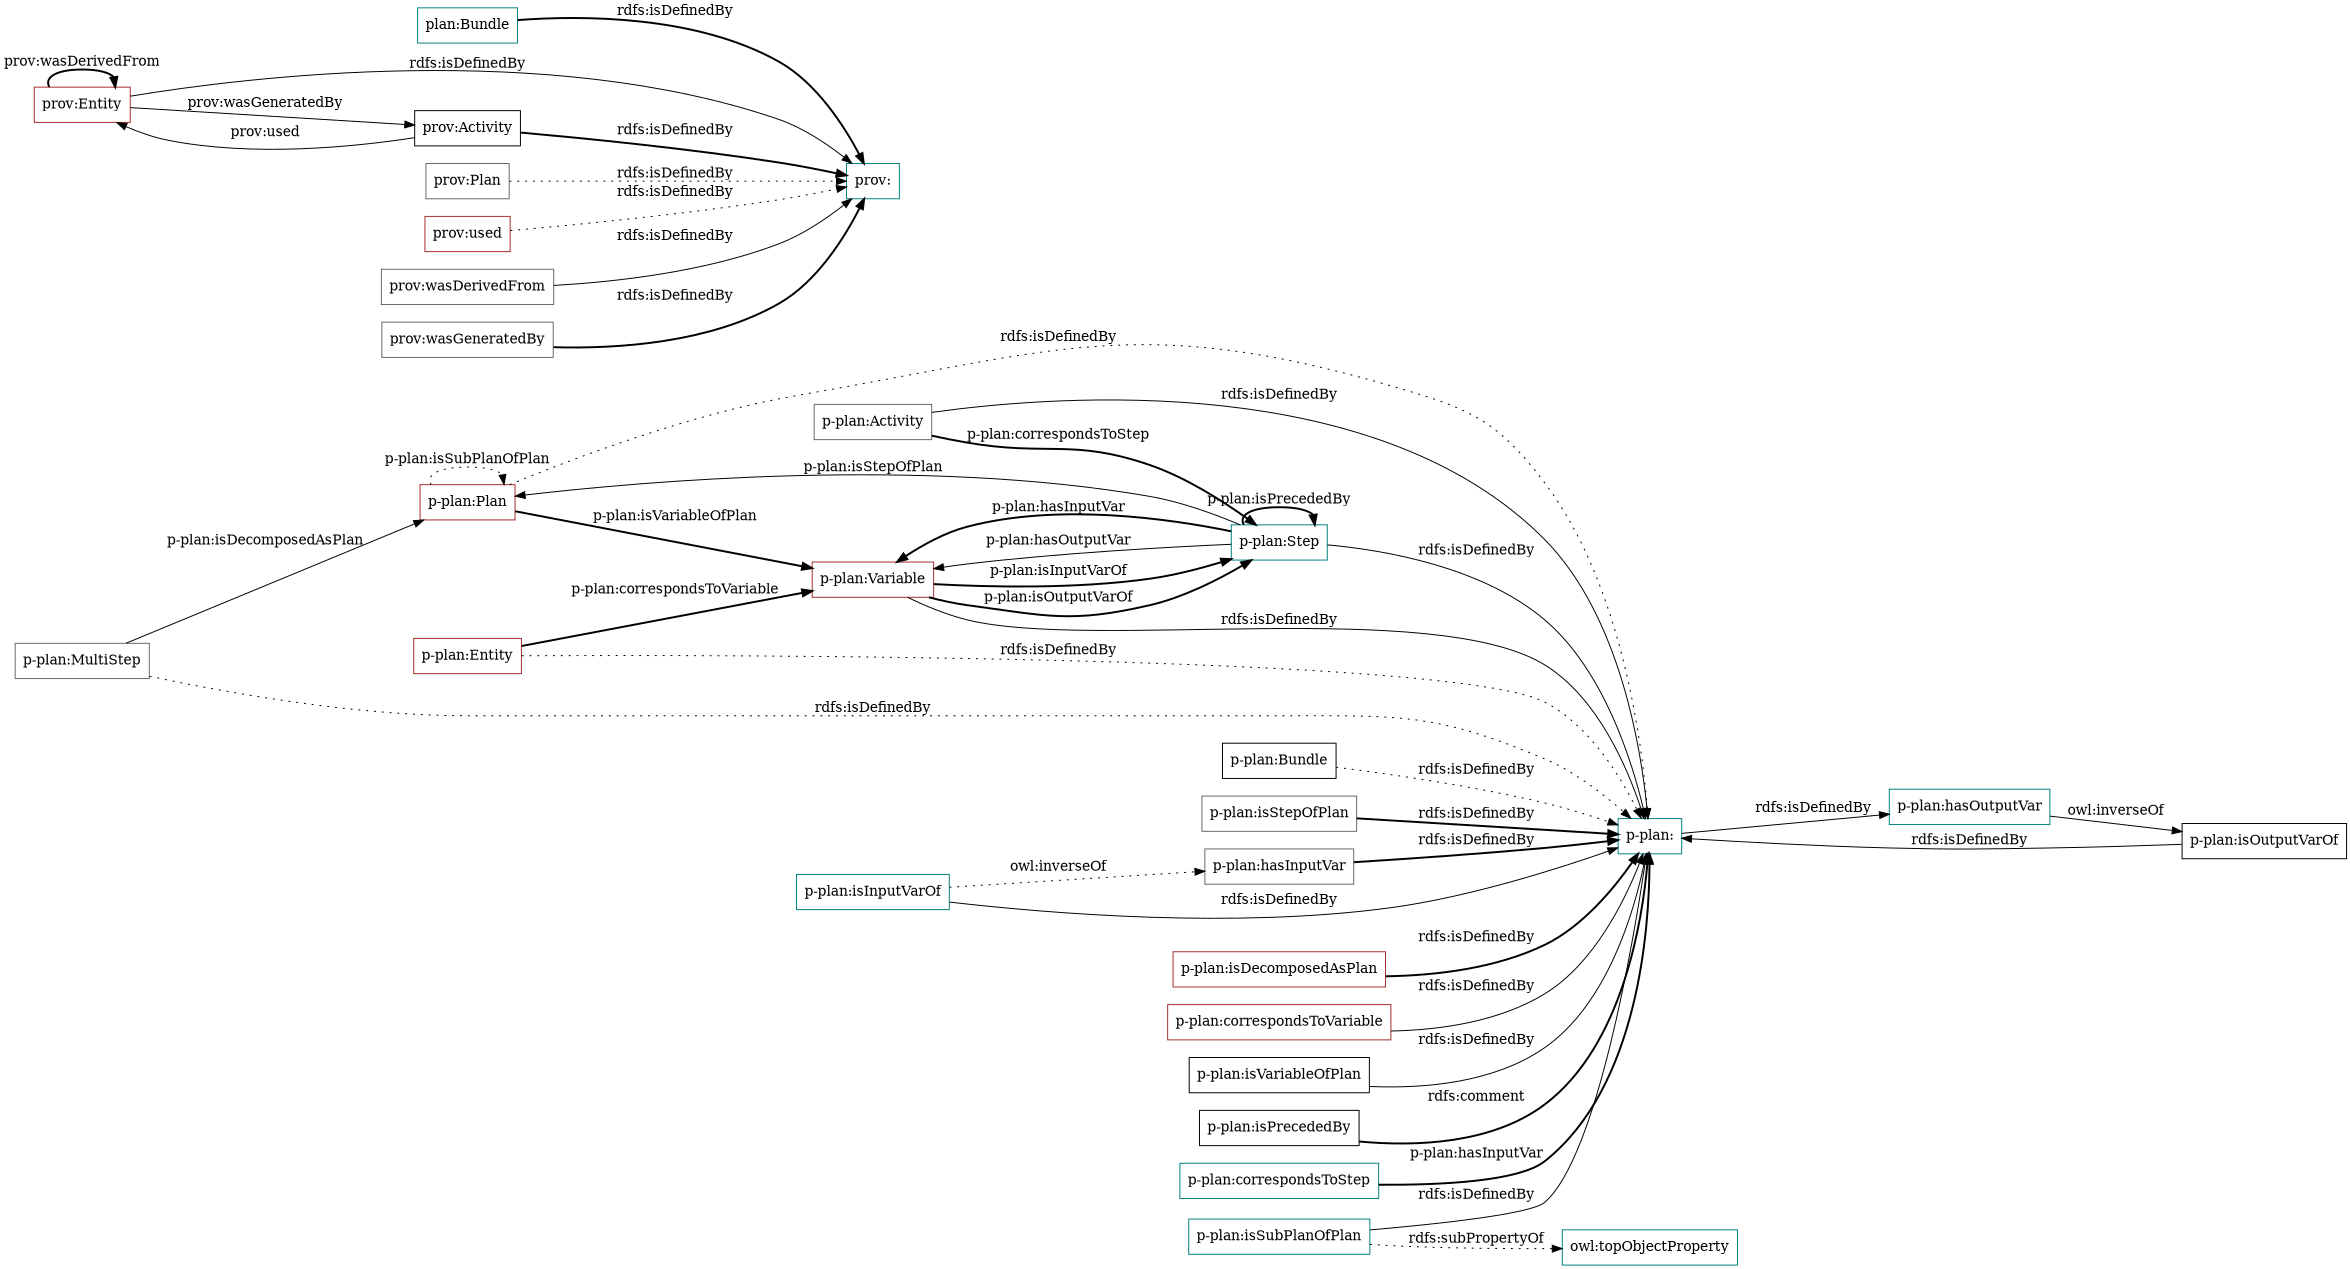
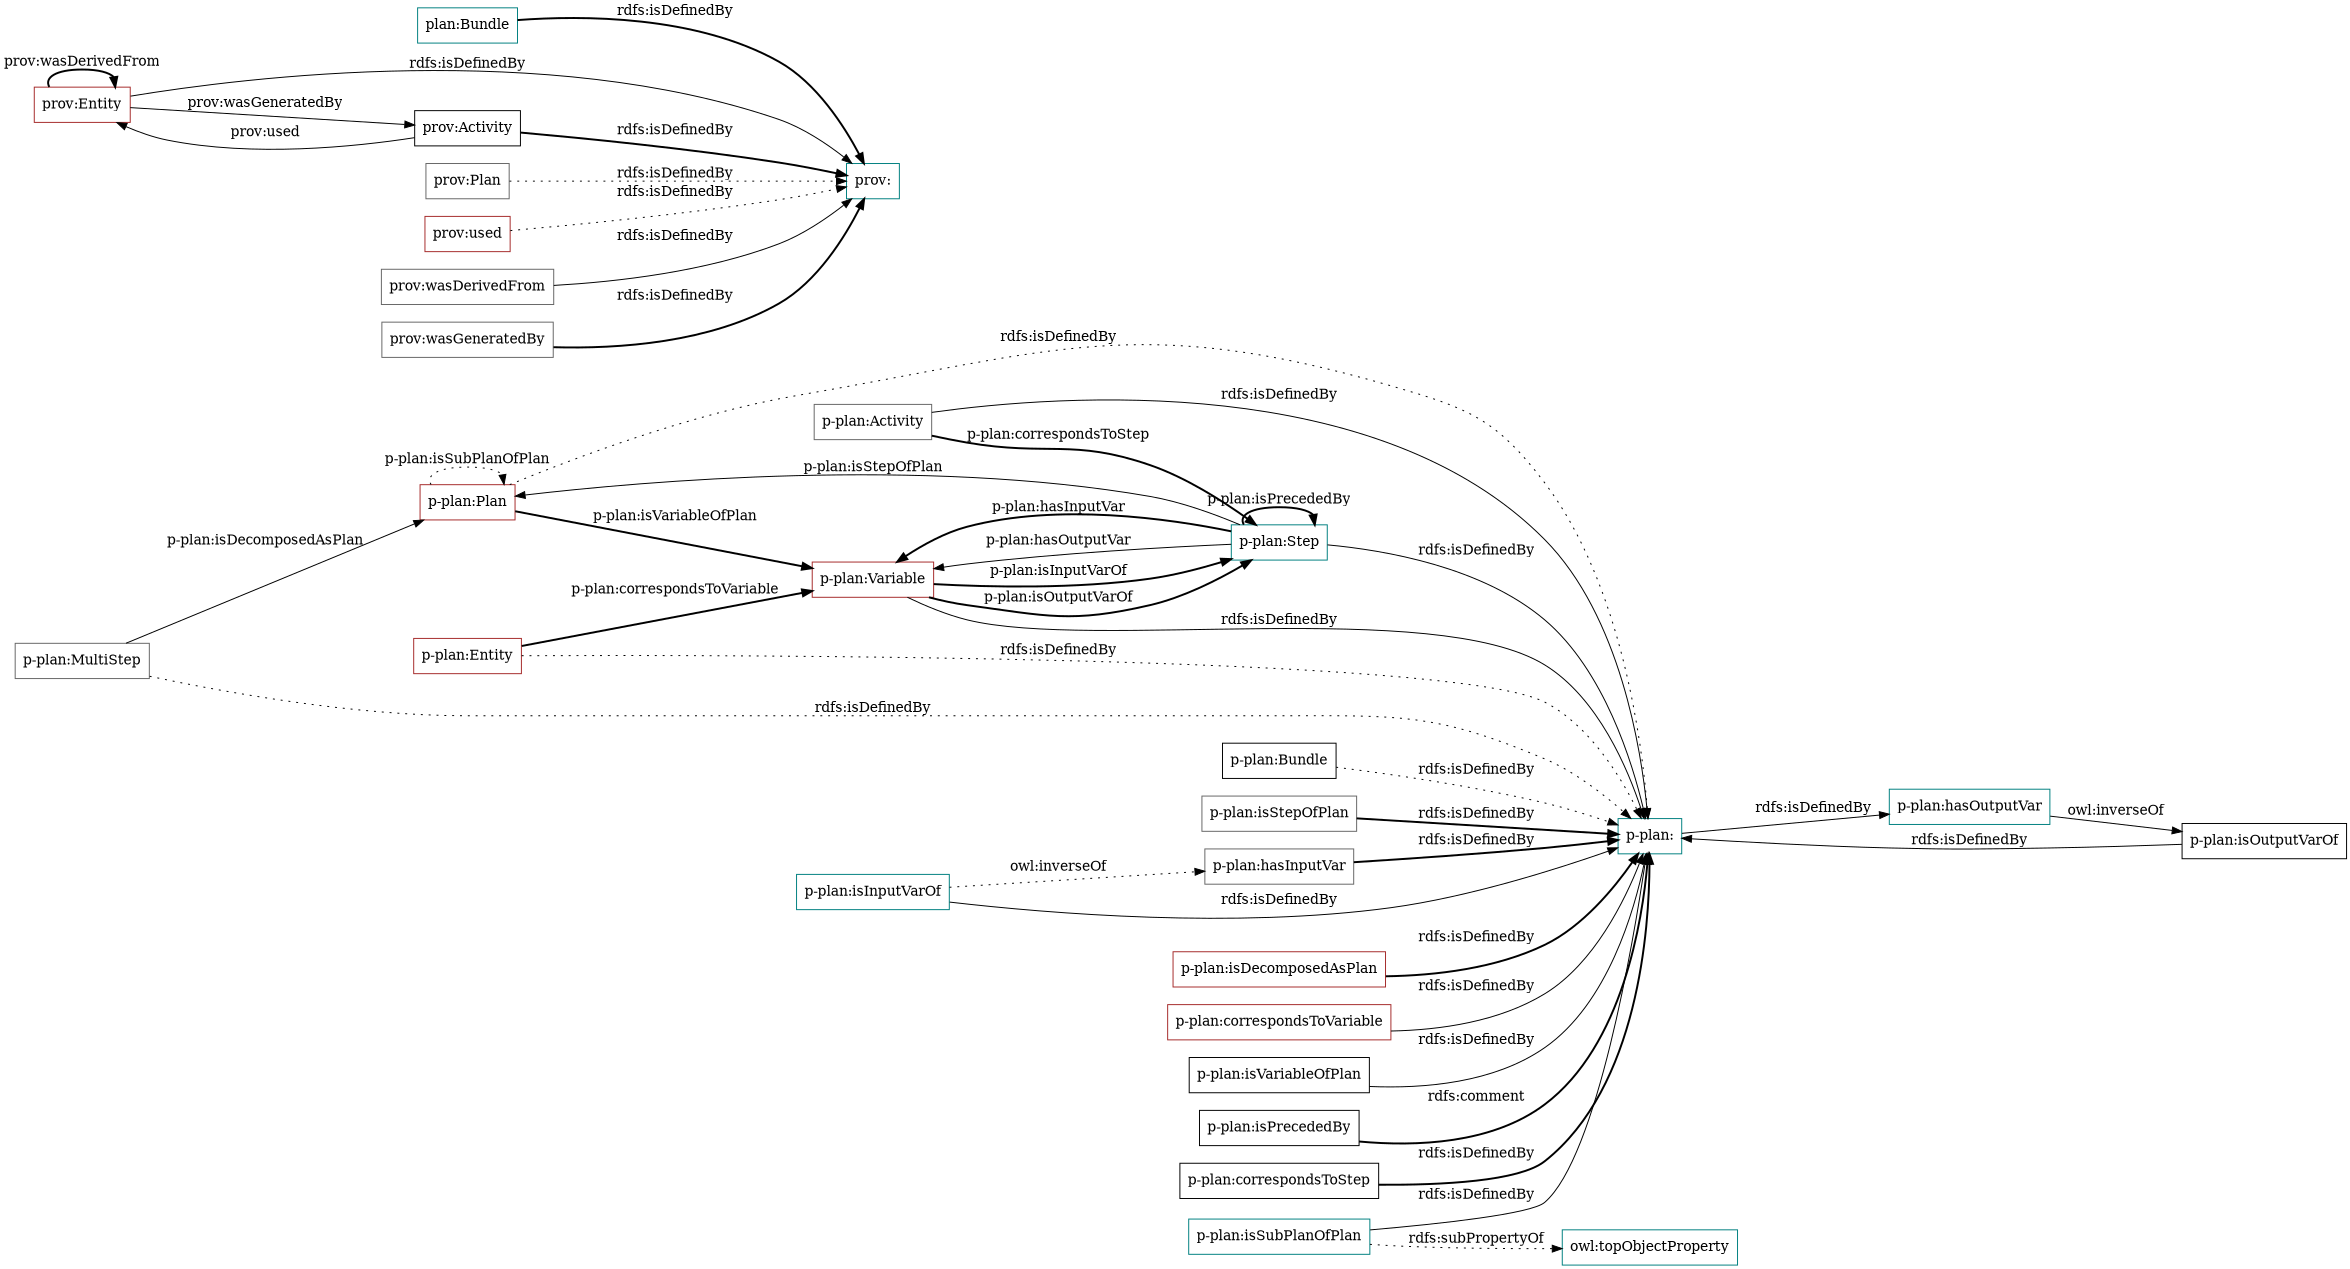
(1477, 1154) -> (1477, 1154)
(1279, 1181) -> (1279, 1181)
